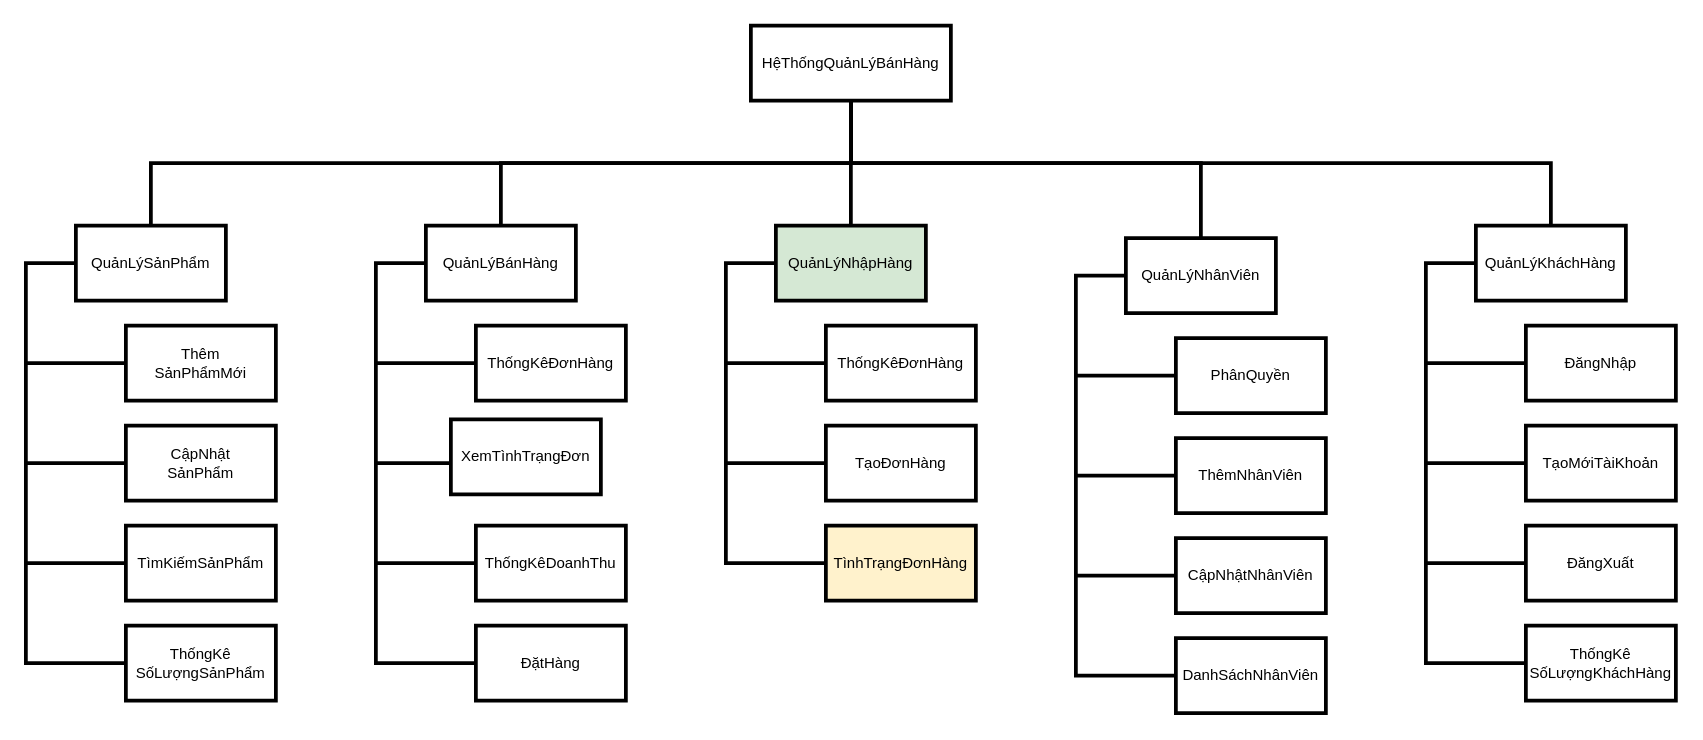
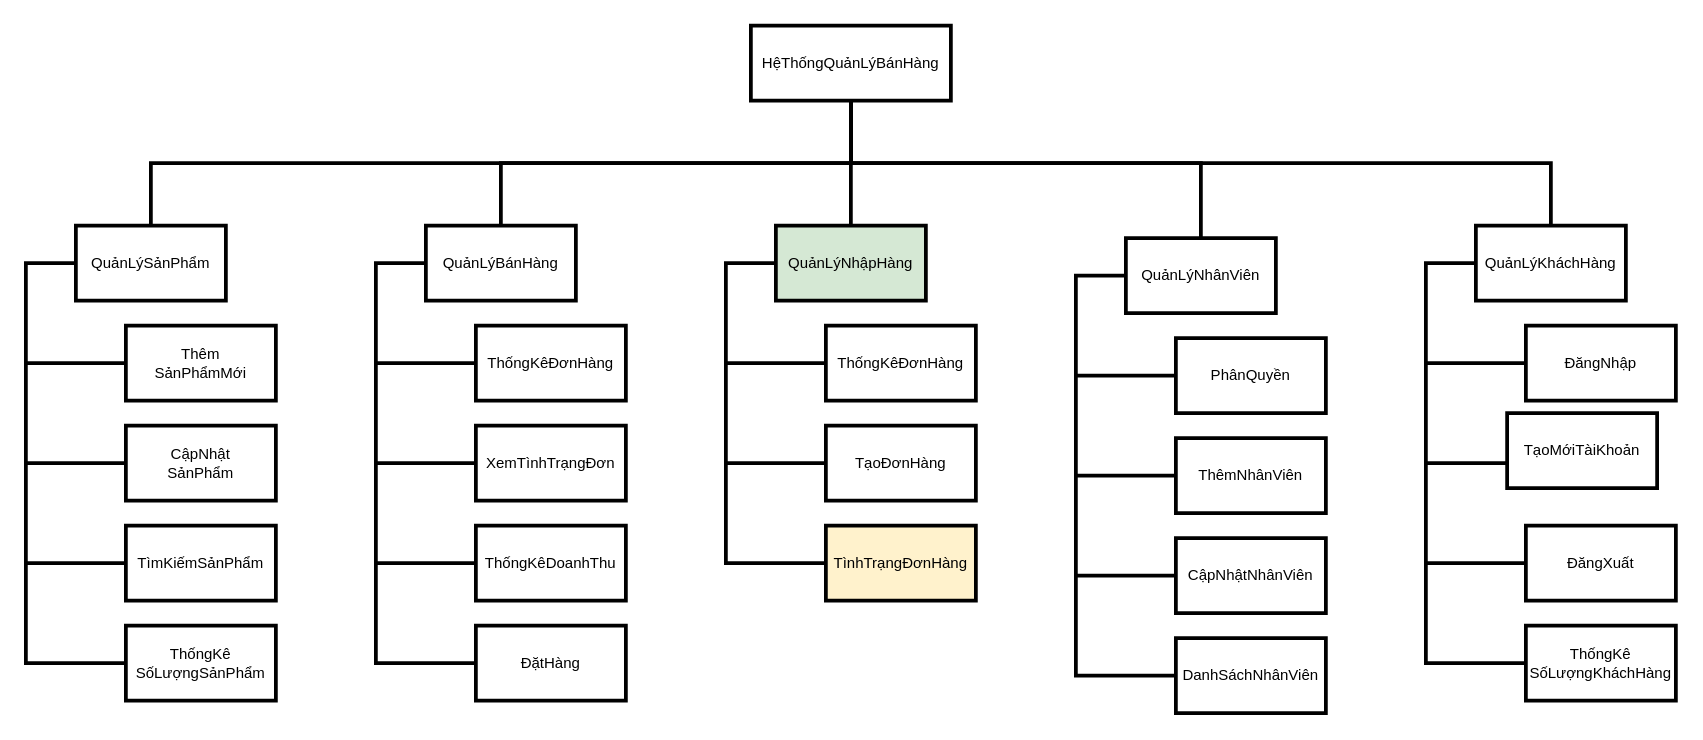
(526, 457) -> (551, 463)
(1601, 463) -> (1582, 451)
